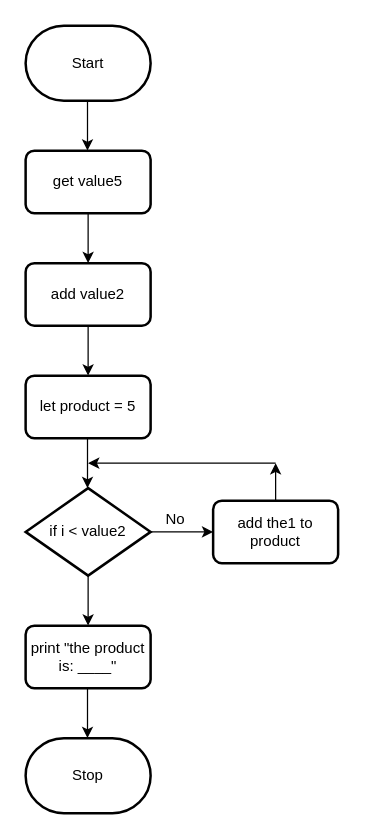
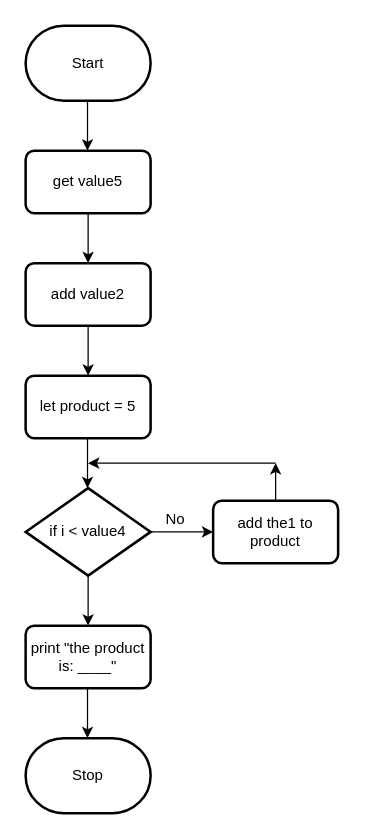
(88, 532) -> (88, 532)
